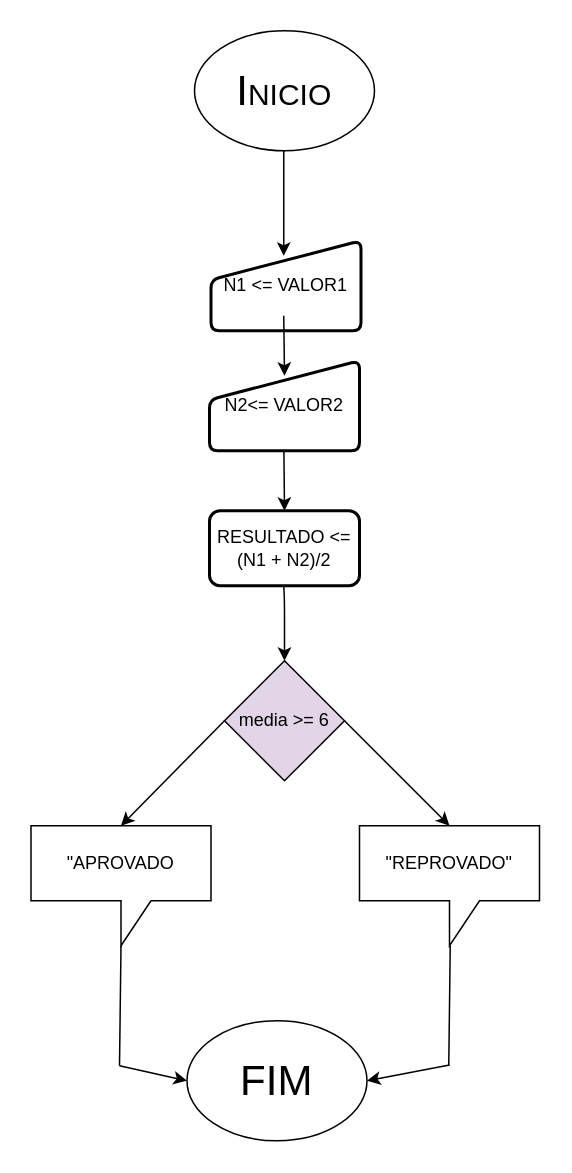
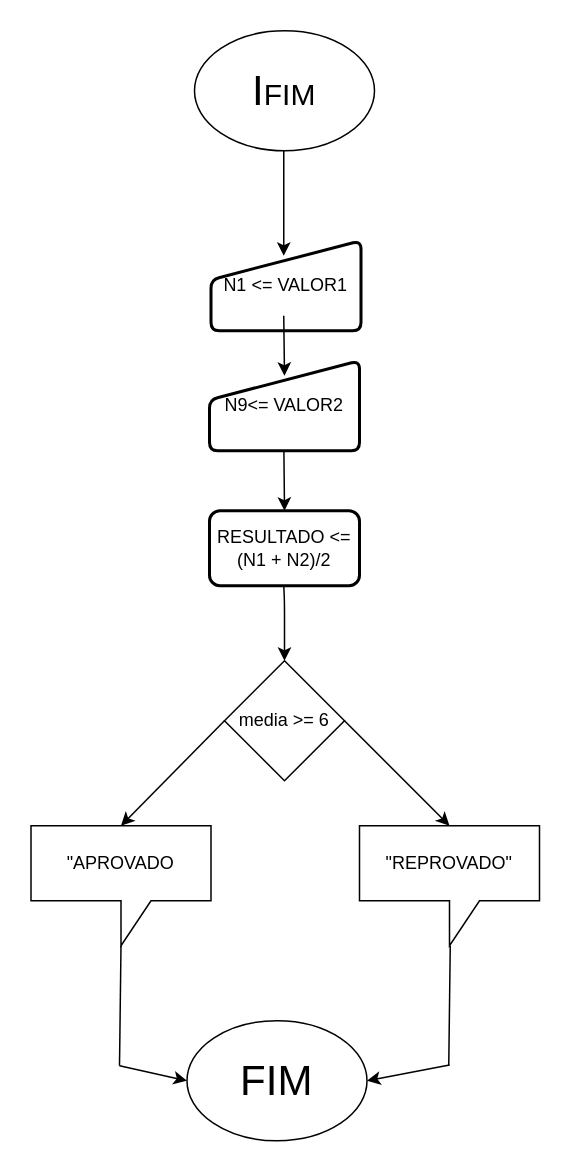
(284, 91) -> (284, 91)
(284, 406) -> (284, 406)
(284, 721) -> (284, 721)
